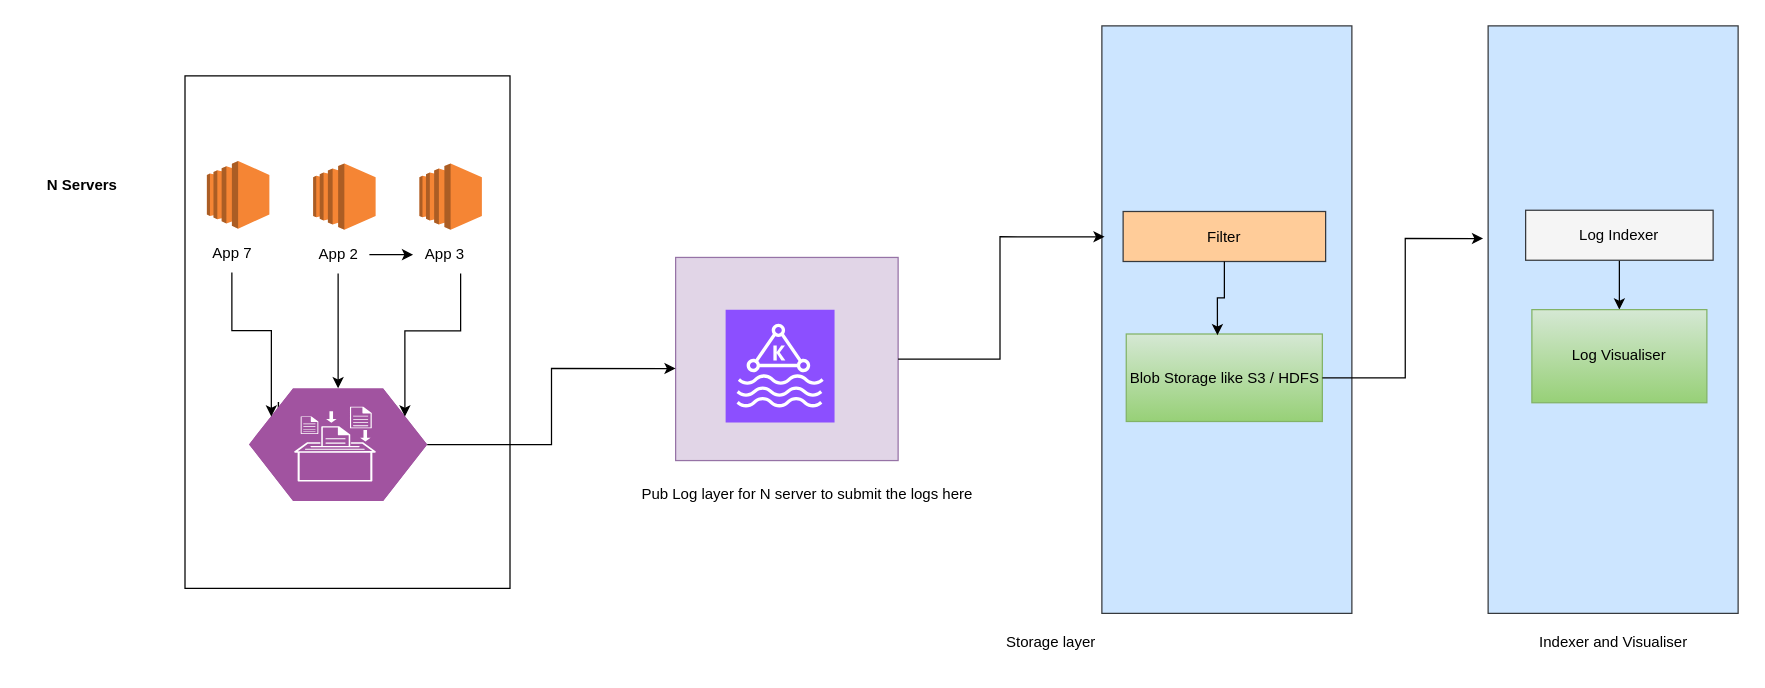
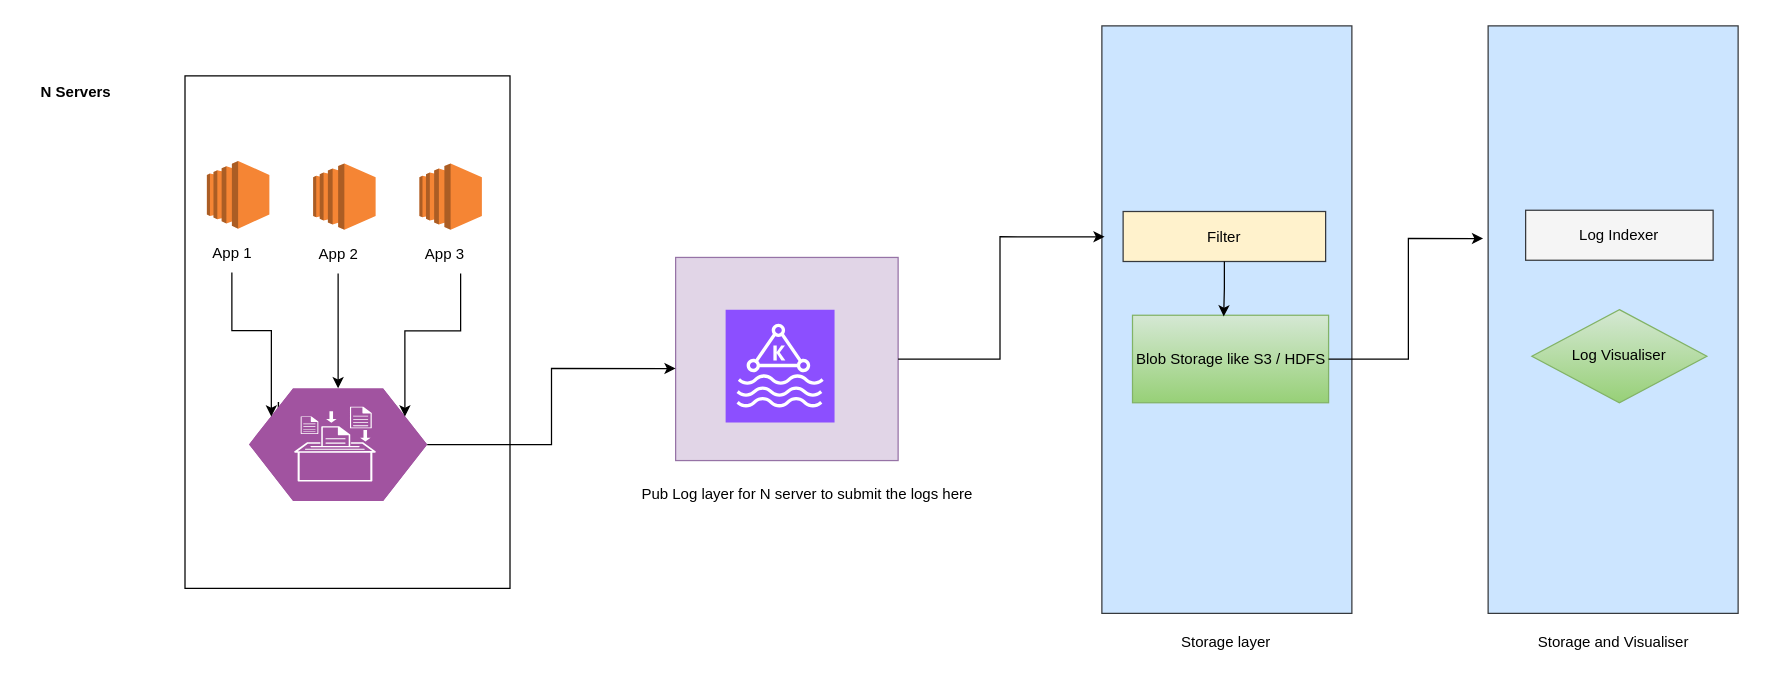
(82, 194) -> (76, 101)
(1224, 236) -> (1224, 236)
(233, 253) -> (233, 253)
(393, 254) -> none
(1619, 280) -> none
(1619, 356) -> (1619, 356)
(1224, 378) -> (1231, 359)
(1051, 642) -> (1226, 642)
(1614, 642) -> (1614, 642)
